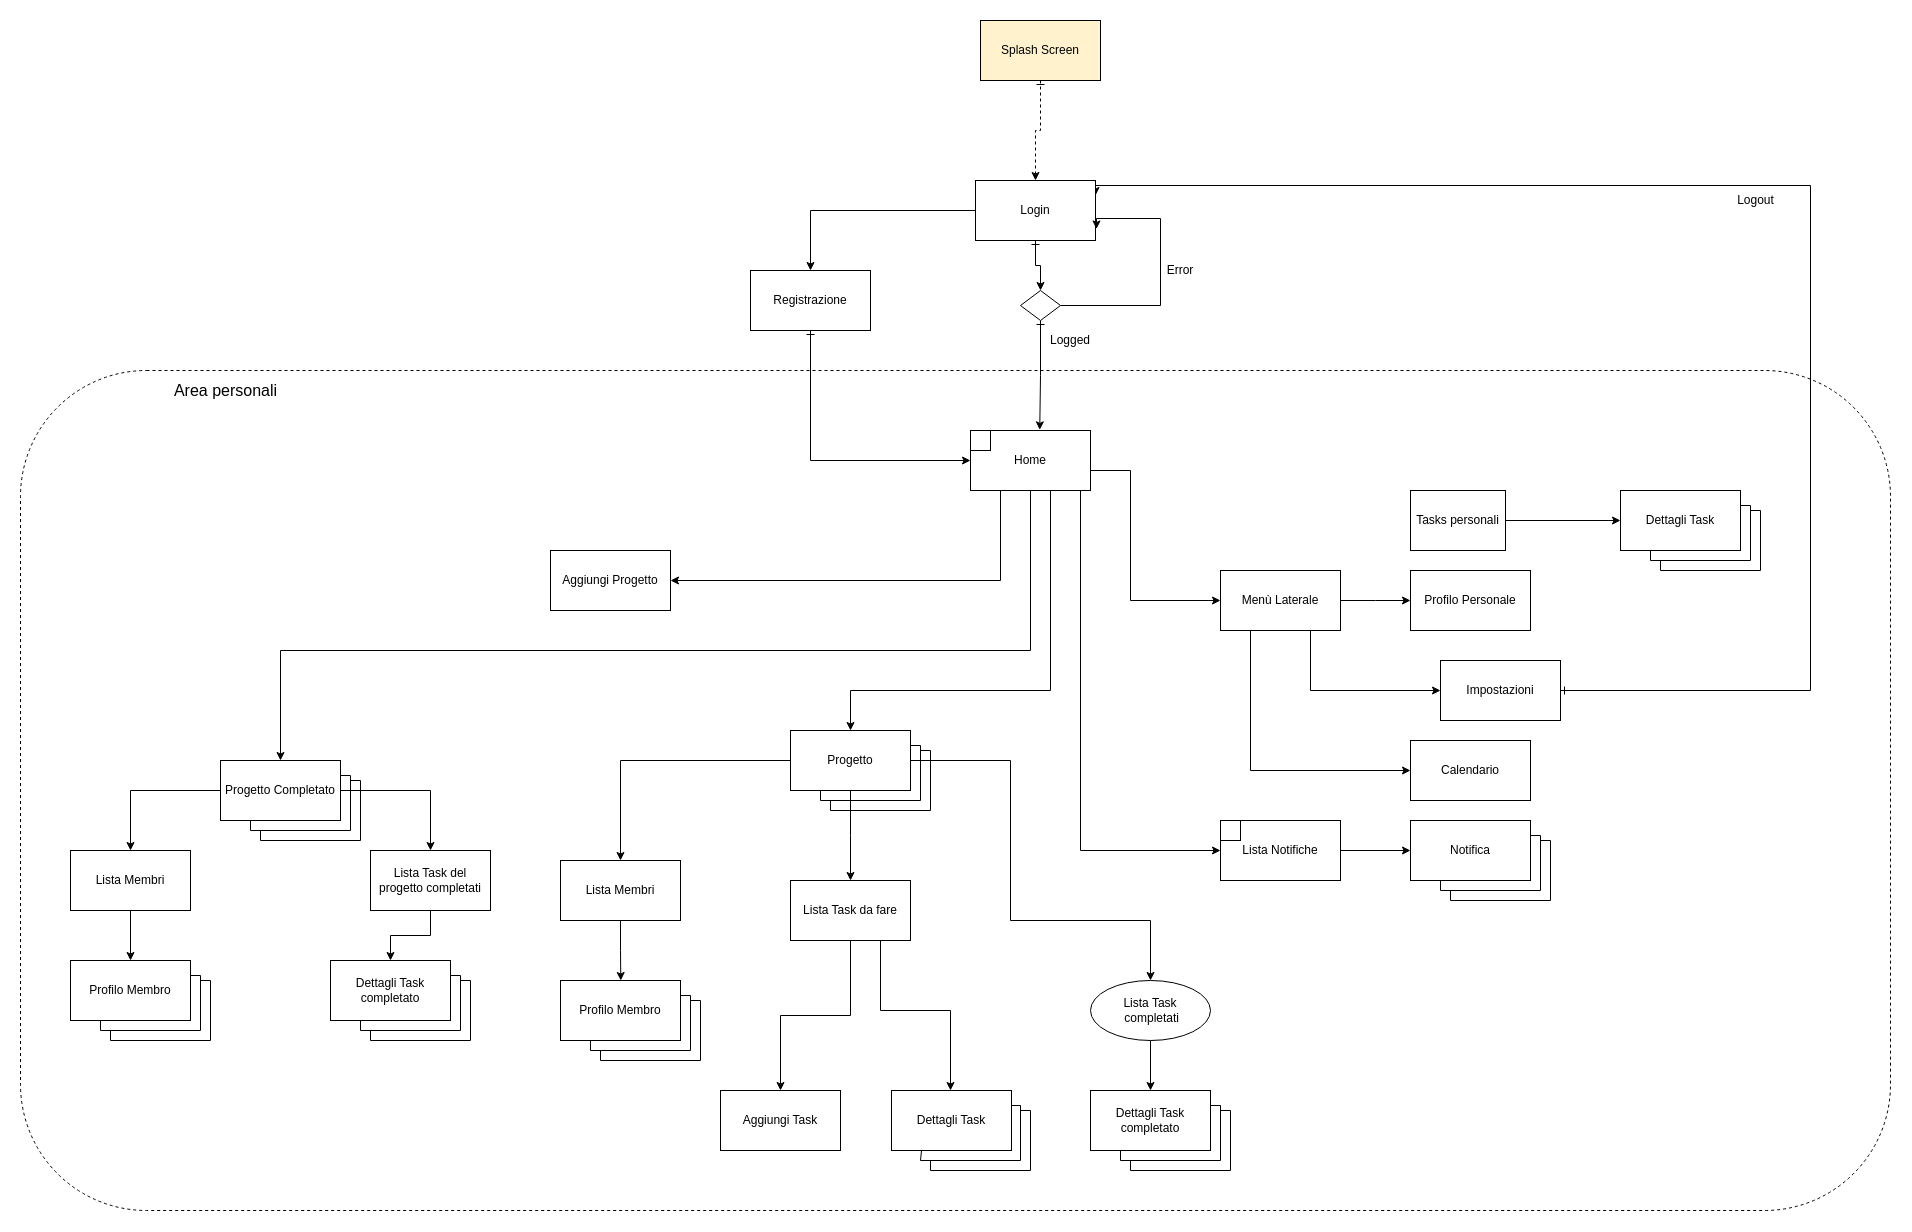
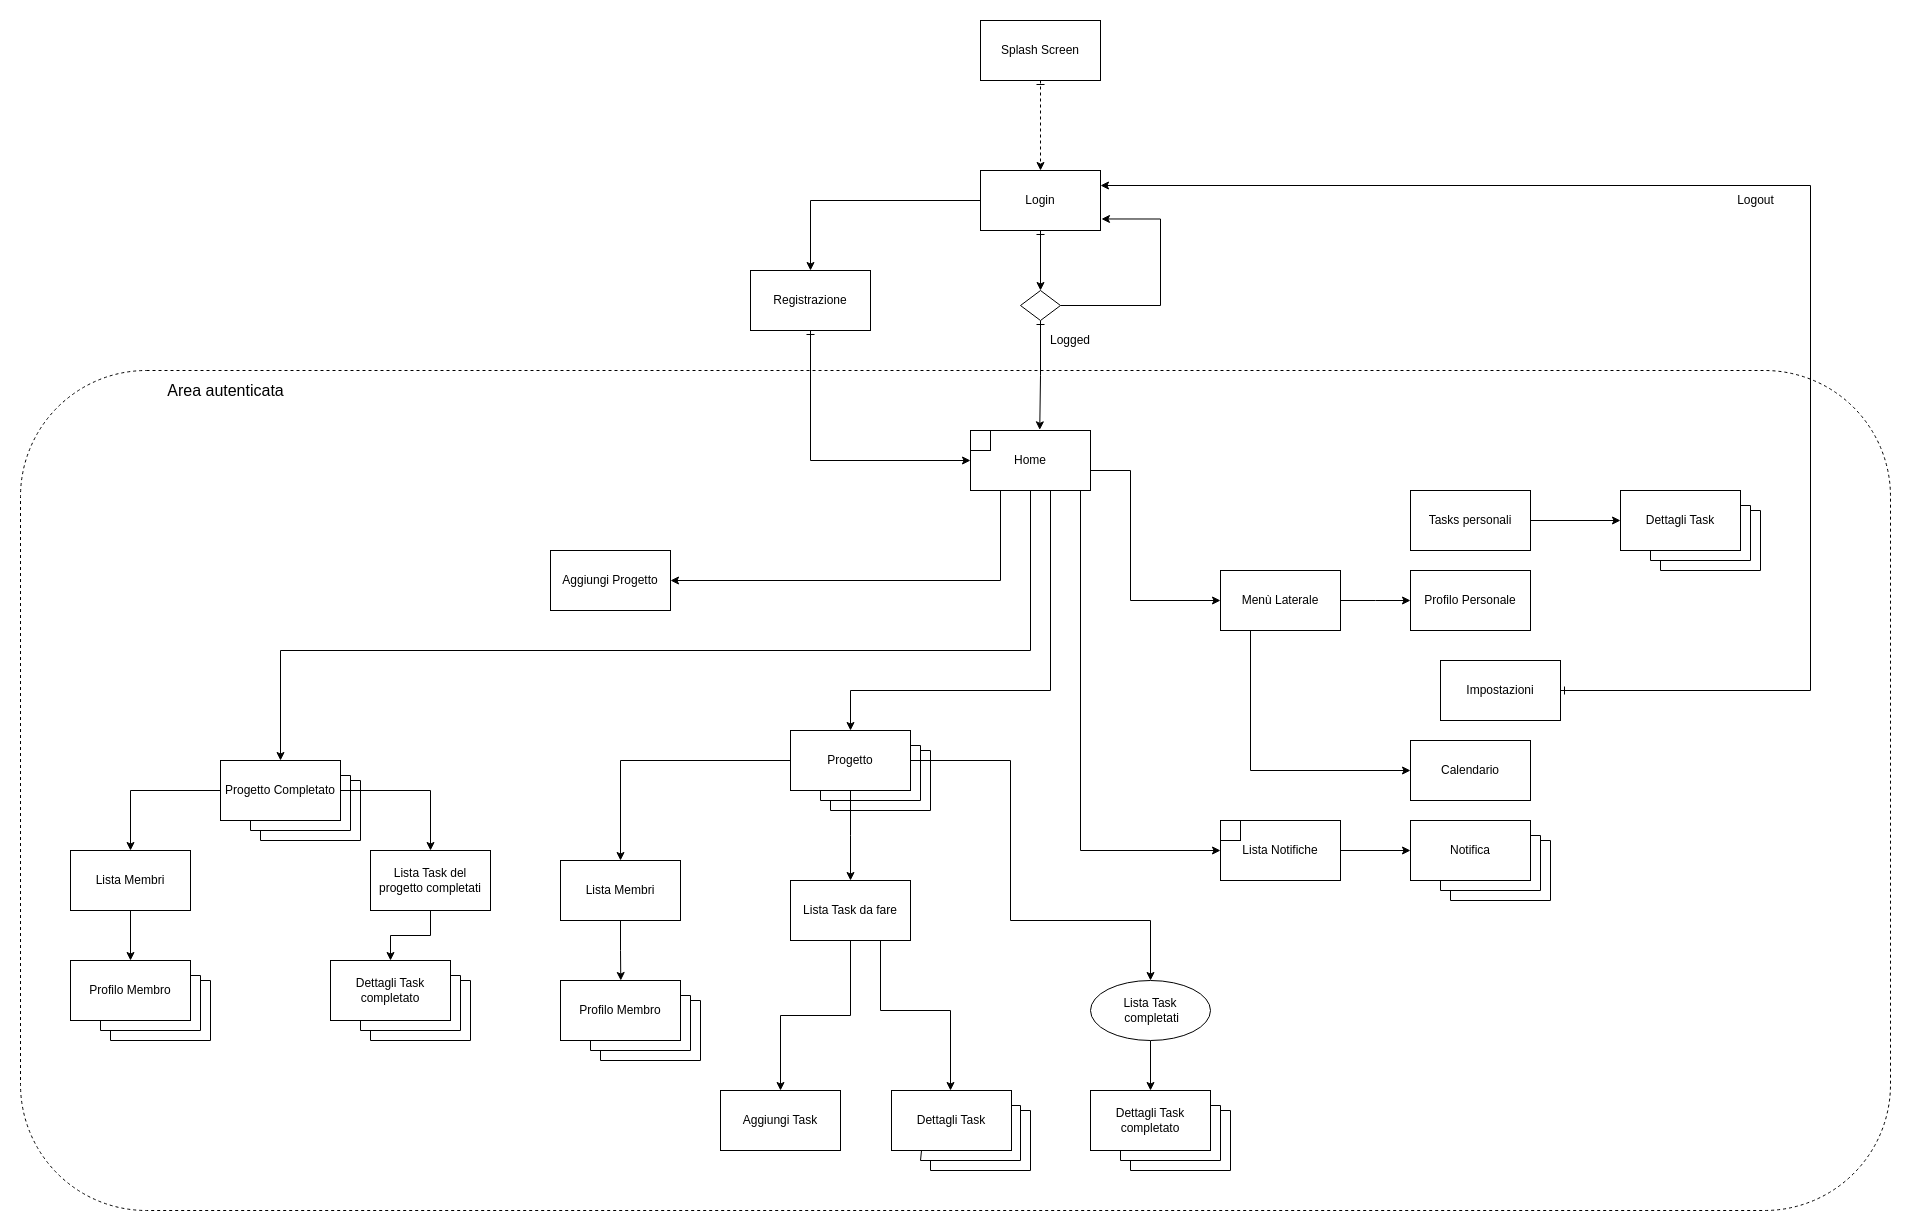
(1041, 51) -> (1041, 51)
(1036, 211) -> (1041, 201)
(1181, 271) -> none
(226, 391) -> (226, 391)
(1458, 521) -> (1471, 521)
(1341, 691) -> none
